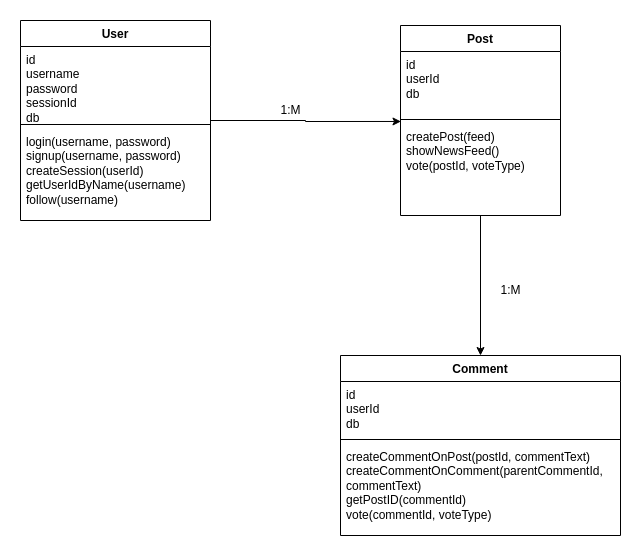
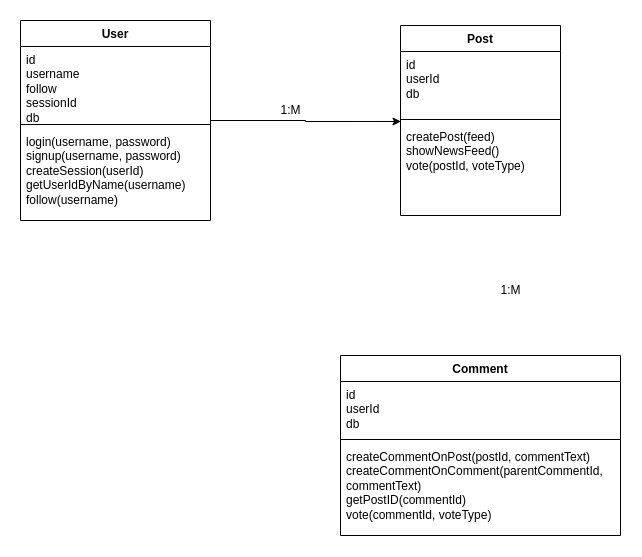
(55, 90) -> (55, 90)
(481, 283) -> none
